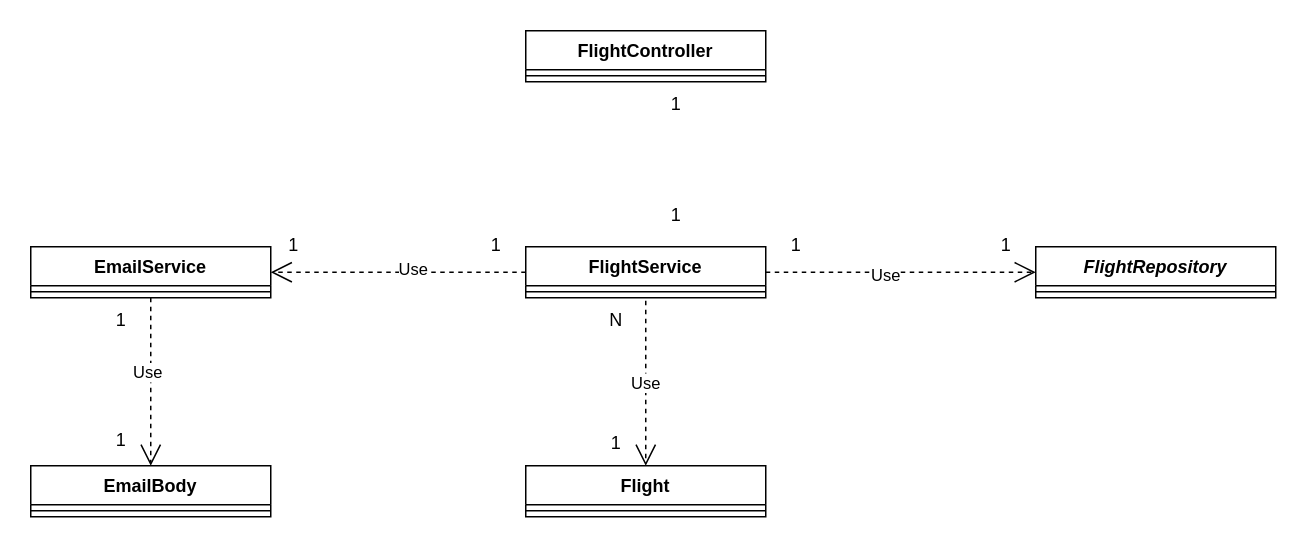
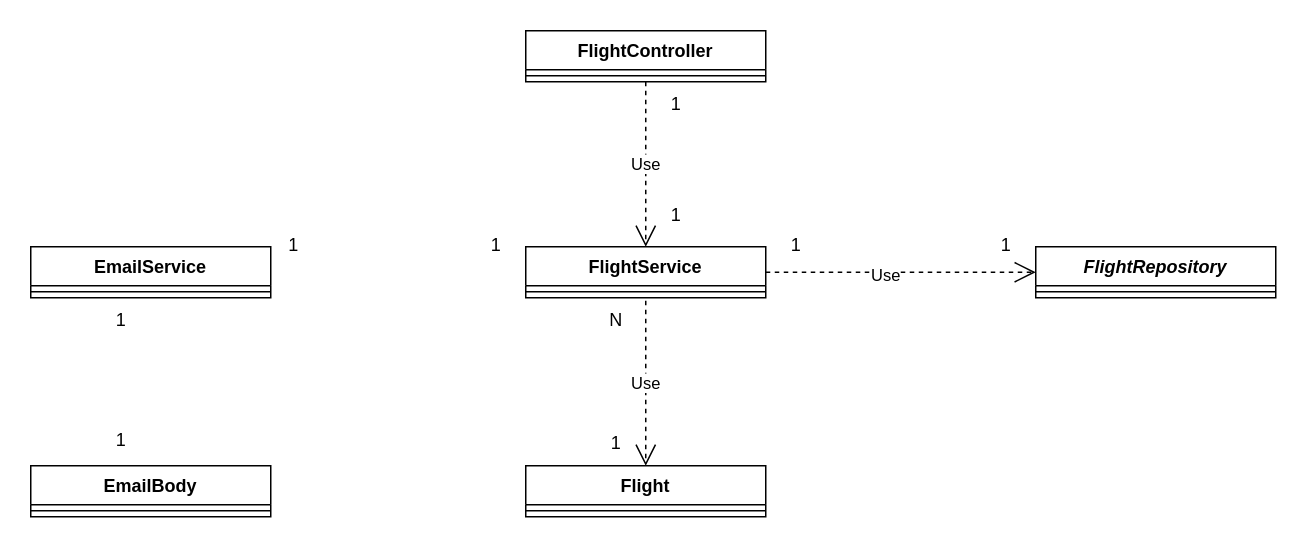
none -> (646, 201)
(400, 272) -> none
(151, 379) -> none
